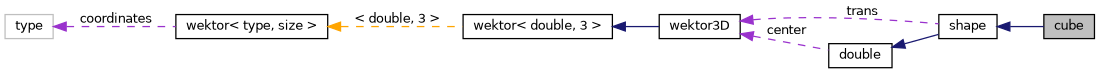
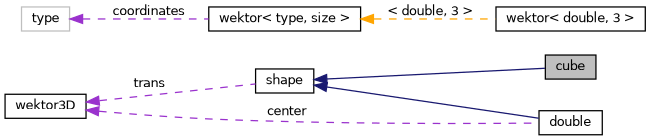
(642, 27) -> none
(922, 39) -> (433, 103)
